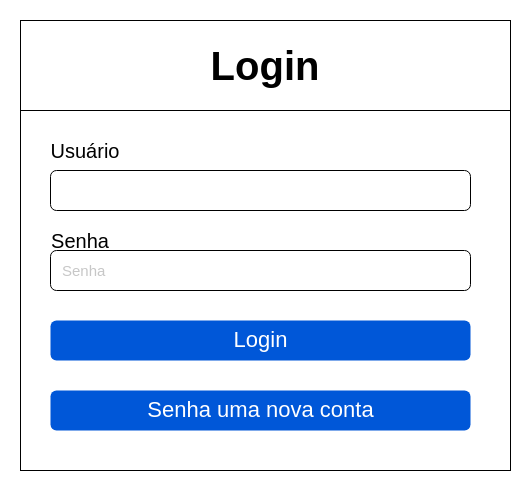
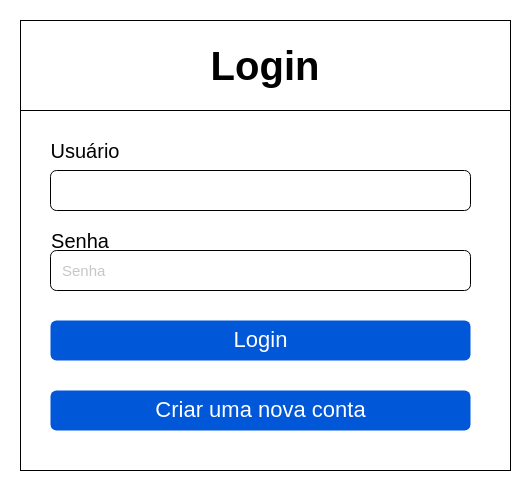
(261, 411) -> (261, 411)
